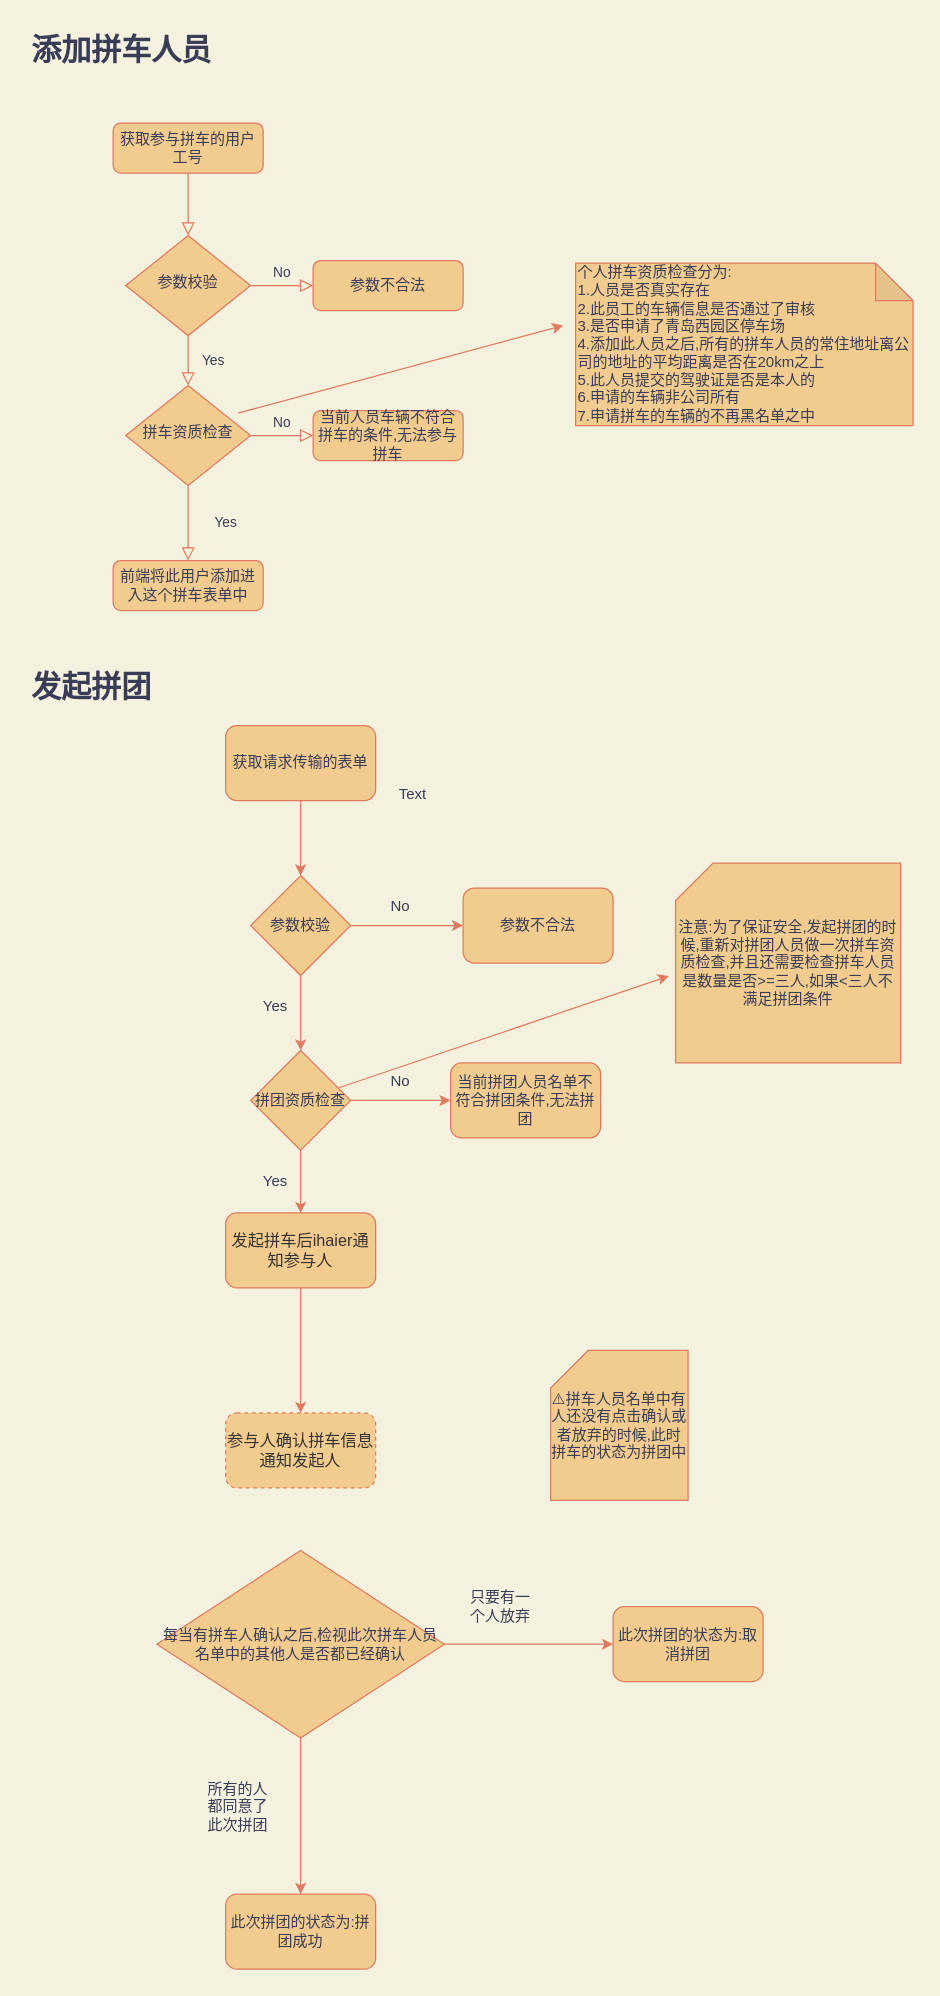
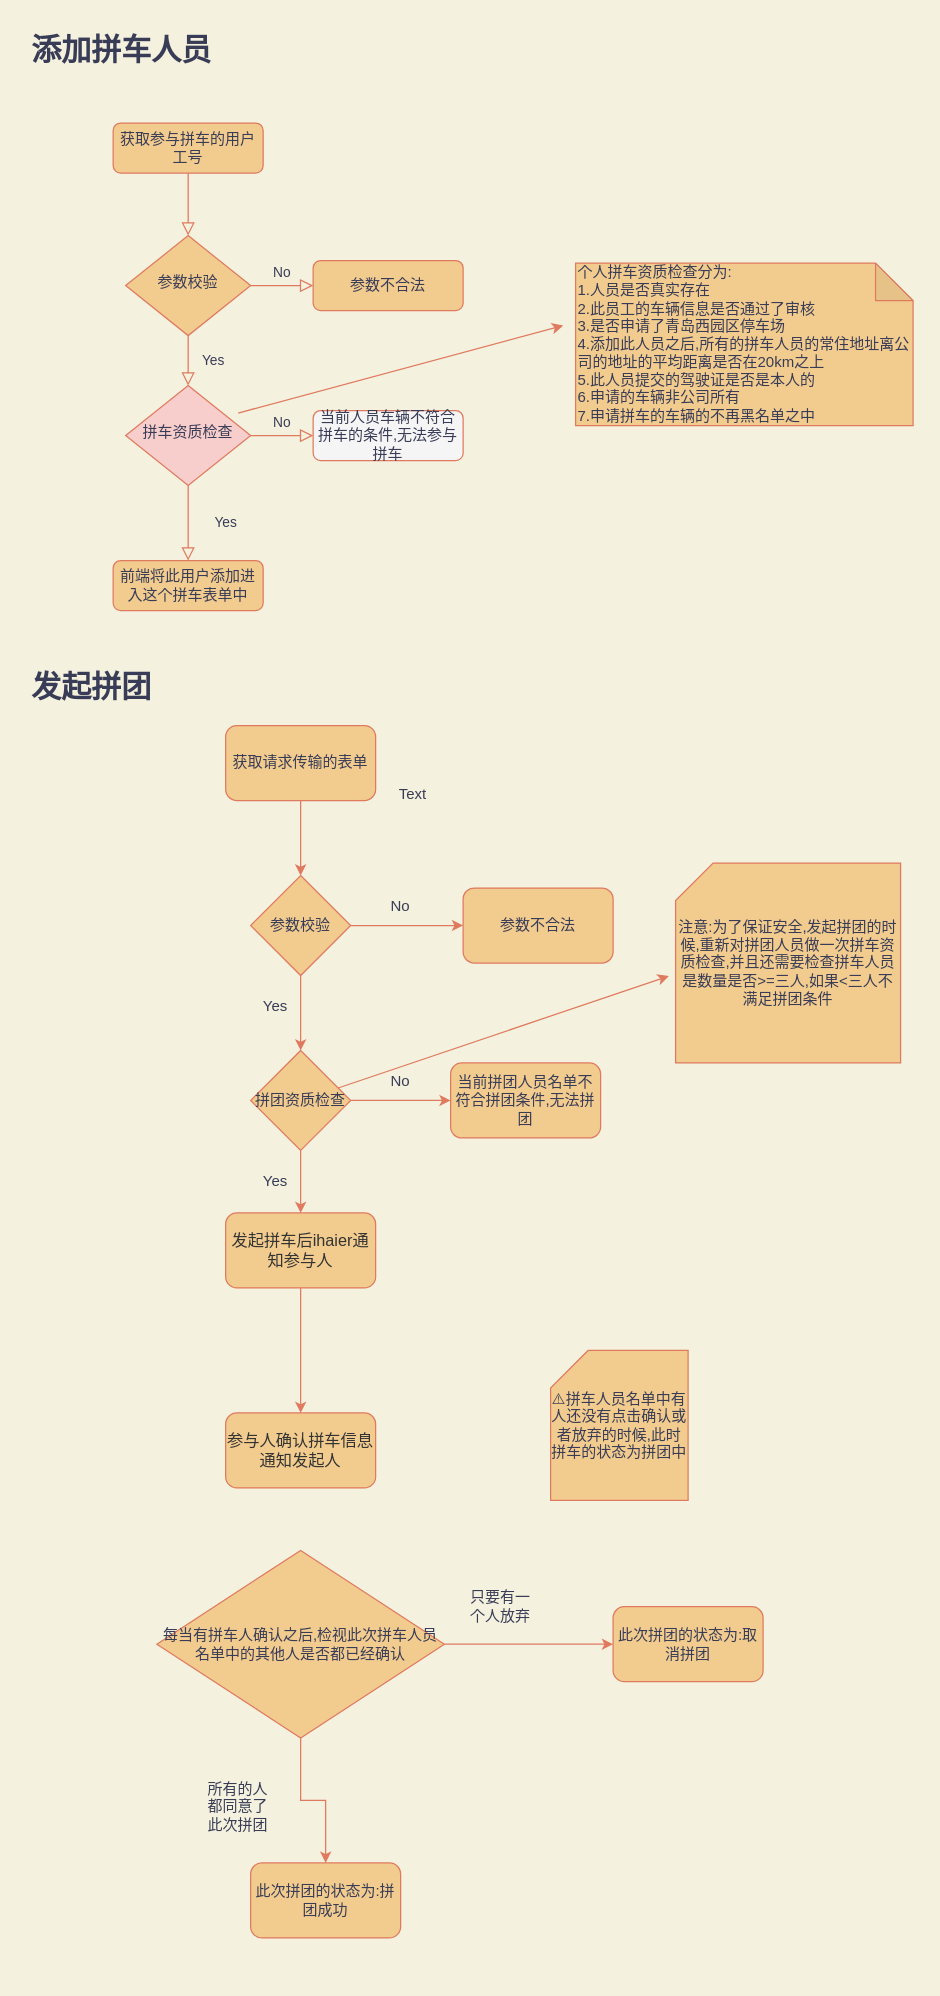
(188, 436) -> (188, 436)
(388, 436) -> (388, 436)
(301, 1451) -> (301, 1451)
(301, 1932) -> (326, 1901)
